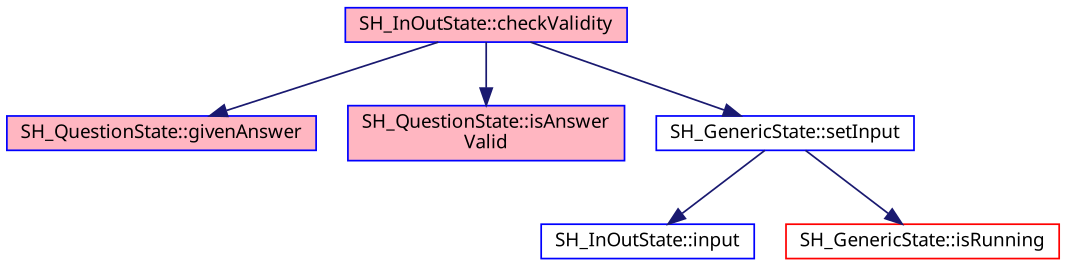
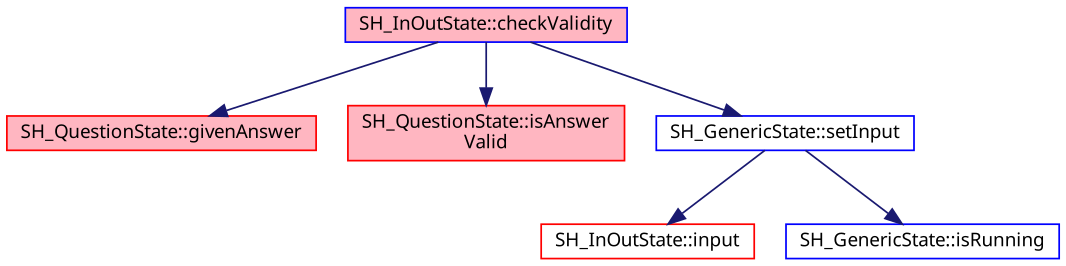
(161, 133) -> (161, 133)
(486, 133) -> (486, 133)
(648, 241) -> (648, 241)
(923, 241) -> (923, 241)
